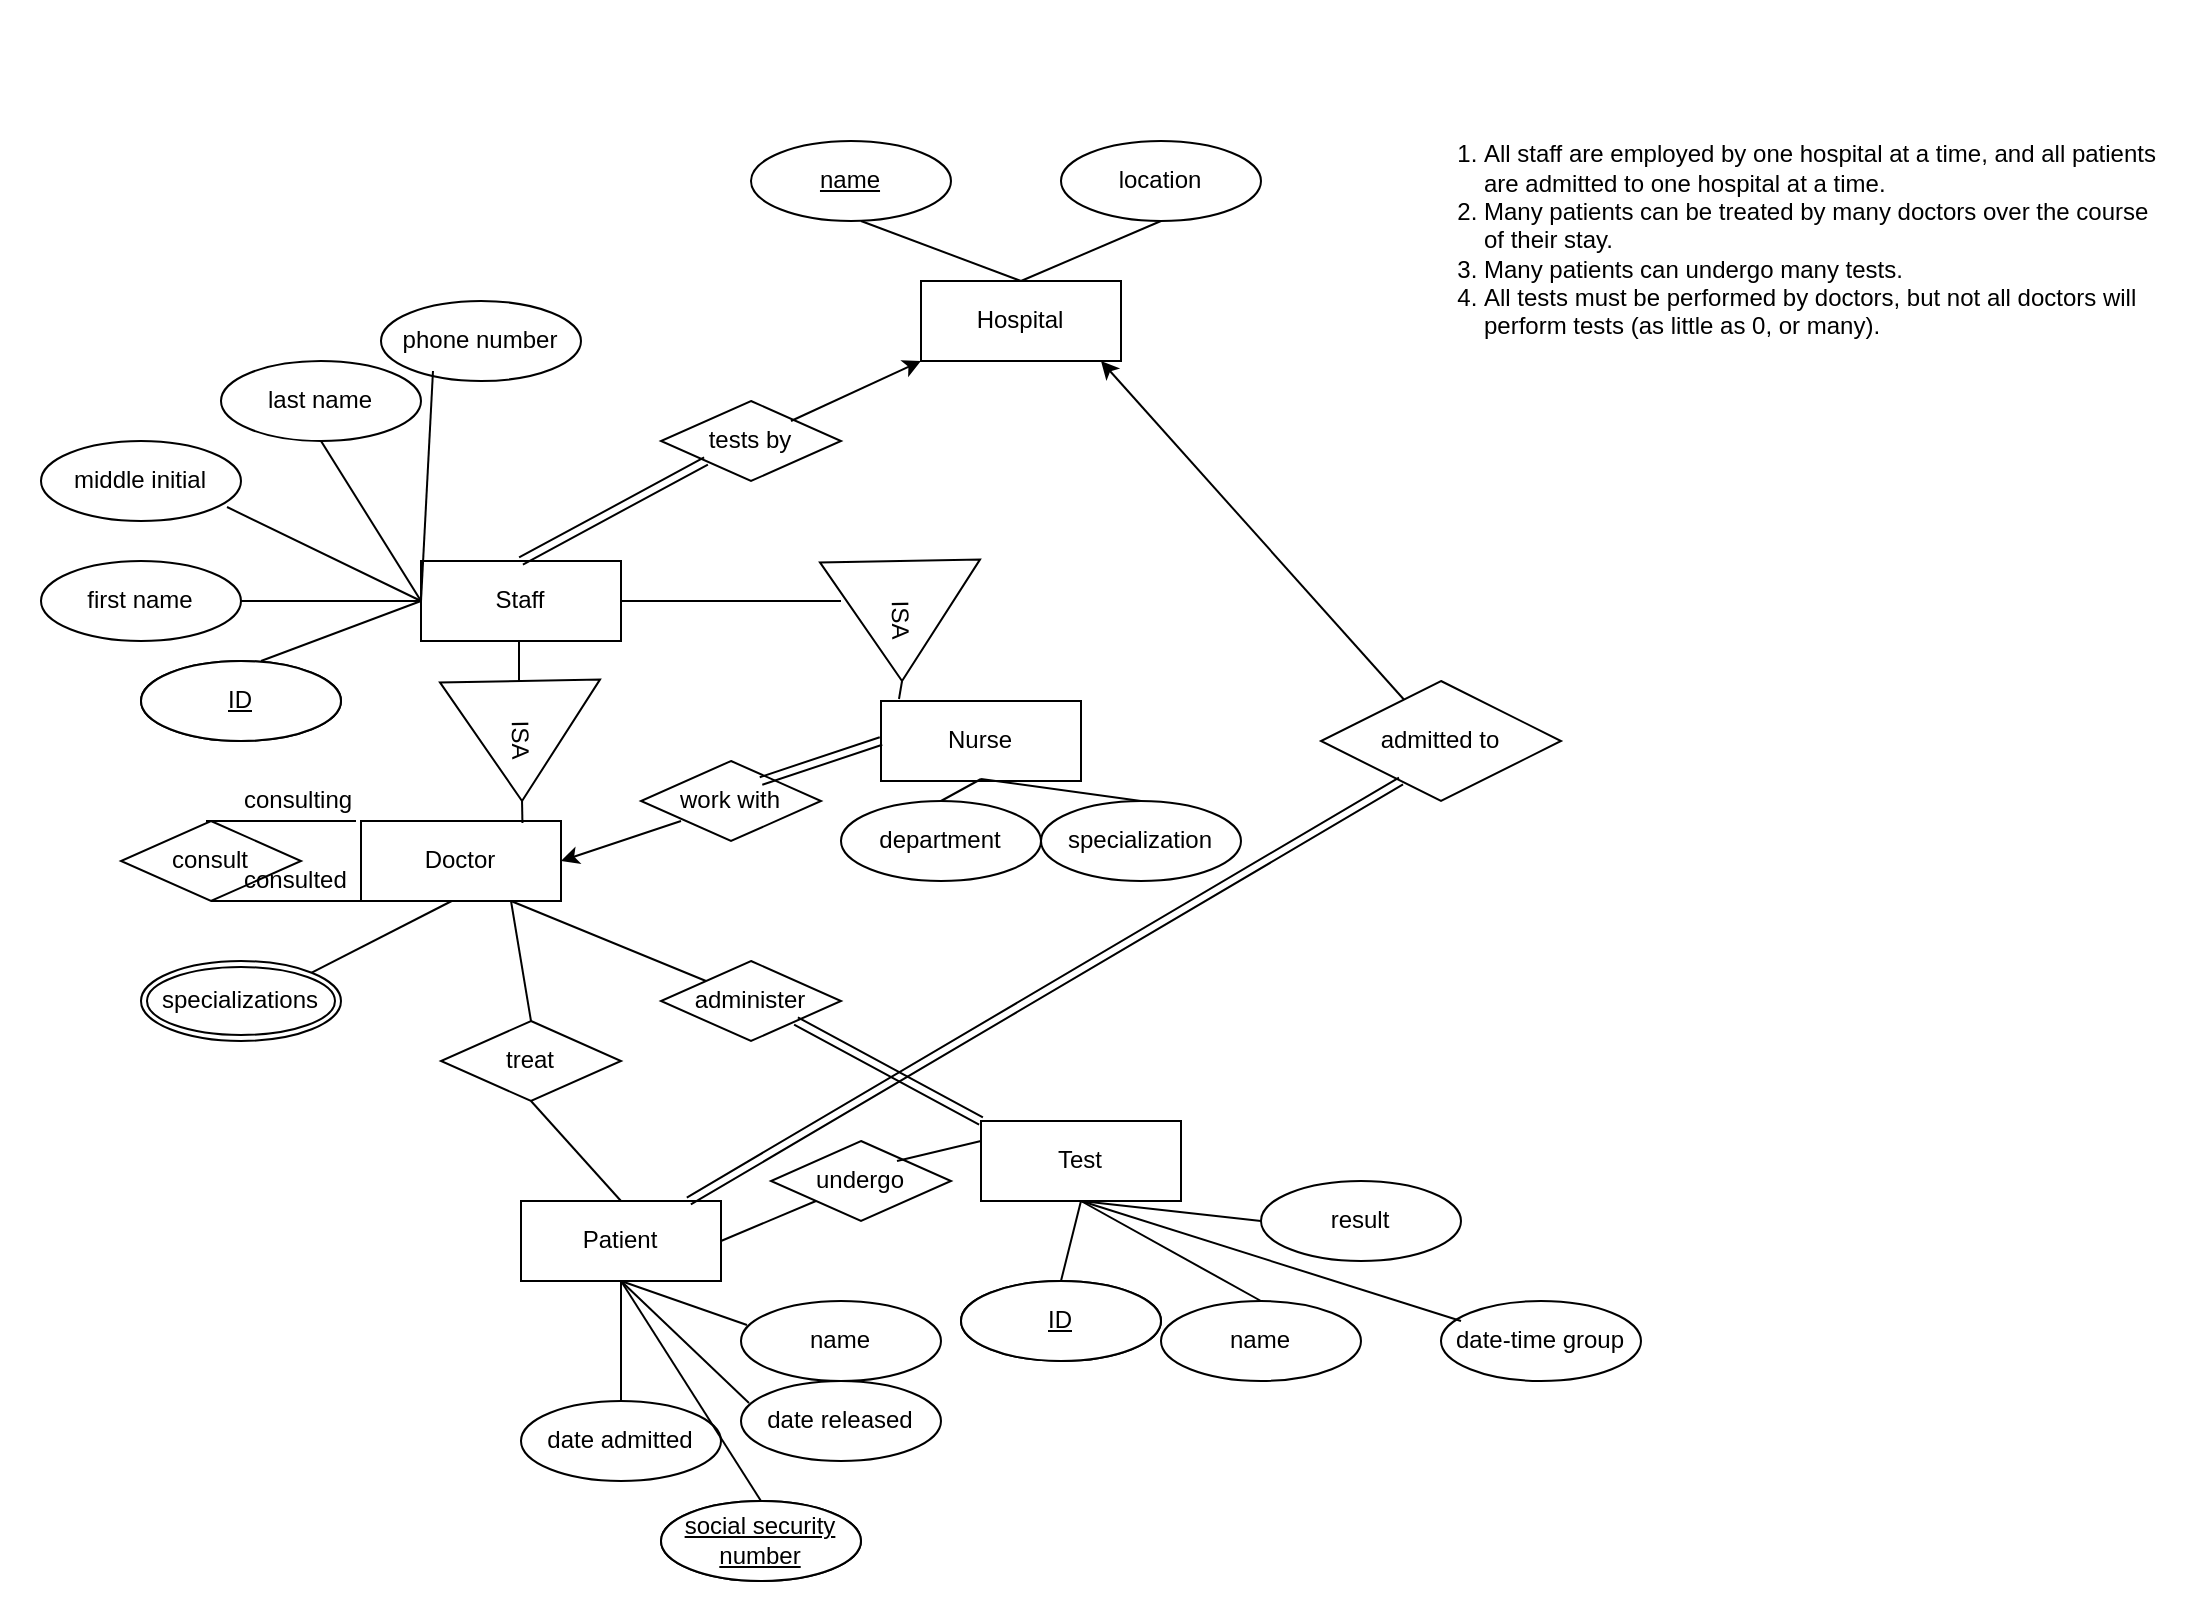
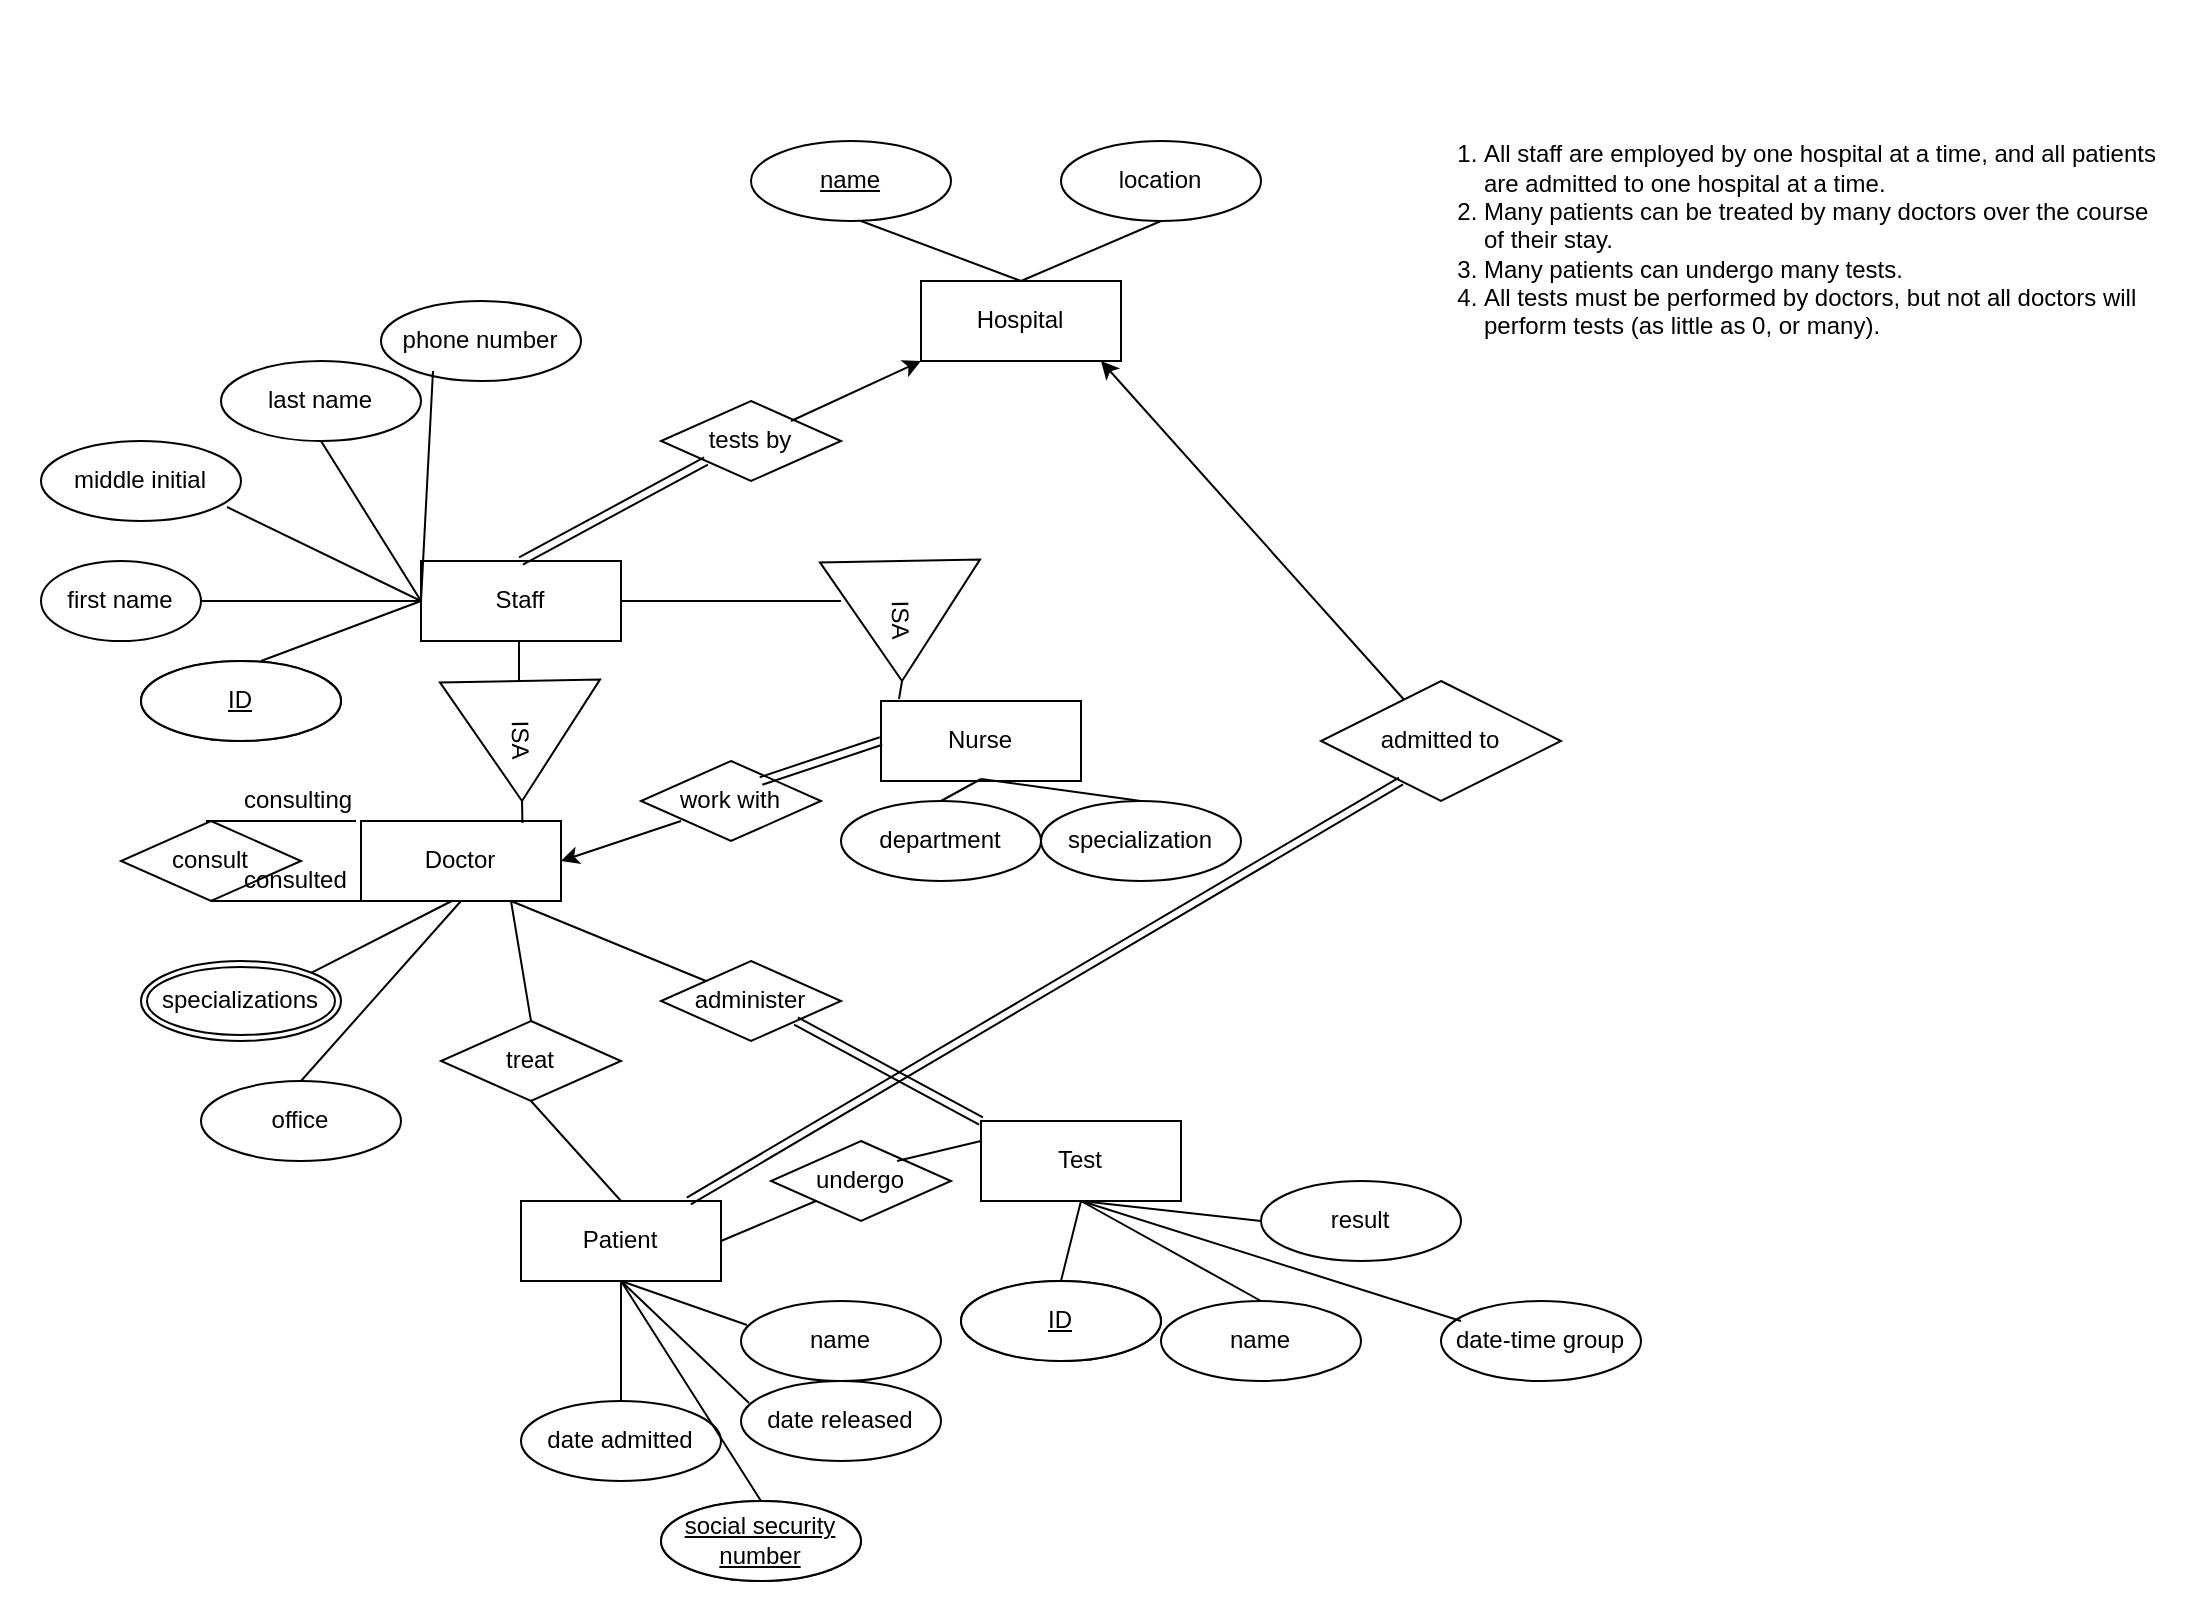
(141, 601) -> (121, 601)
none -> (381, 991)
none -> (301, 1121)
